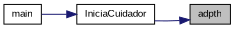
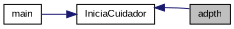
(167, 21) -> (177, 8)
